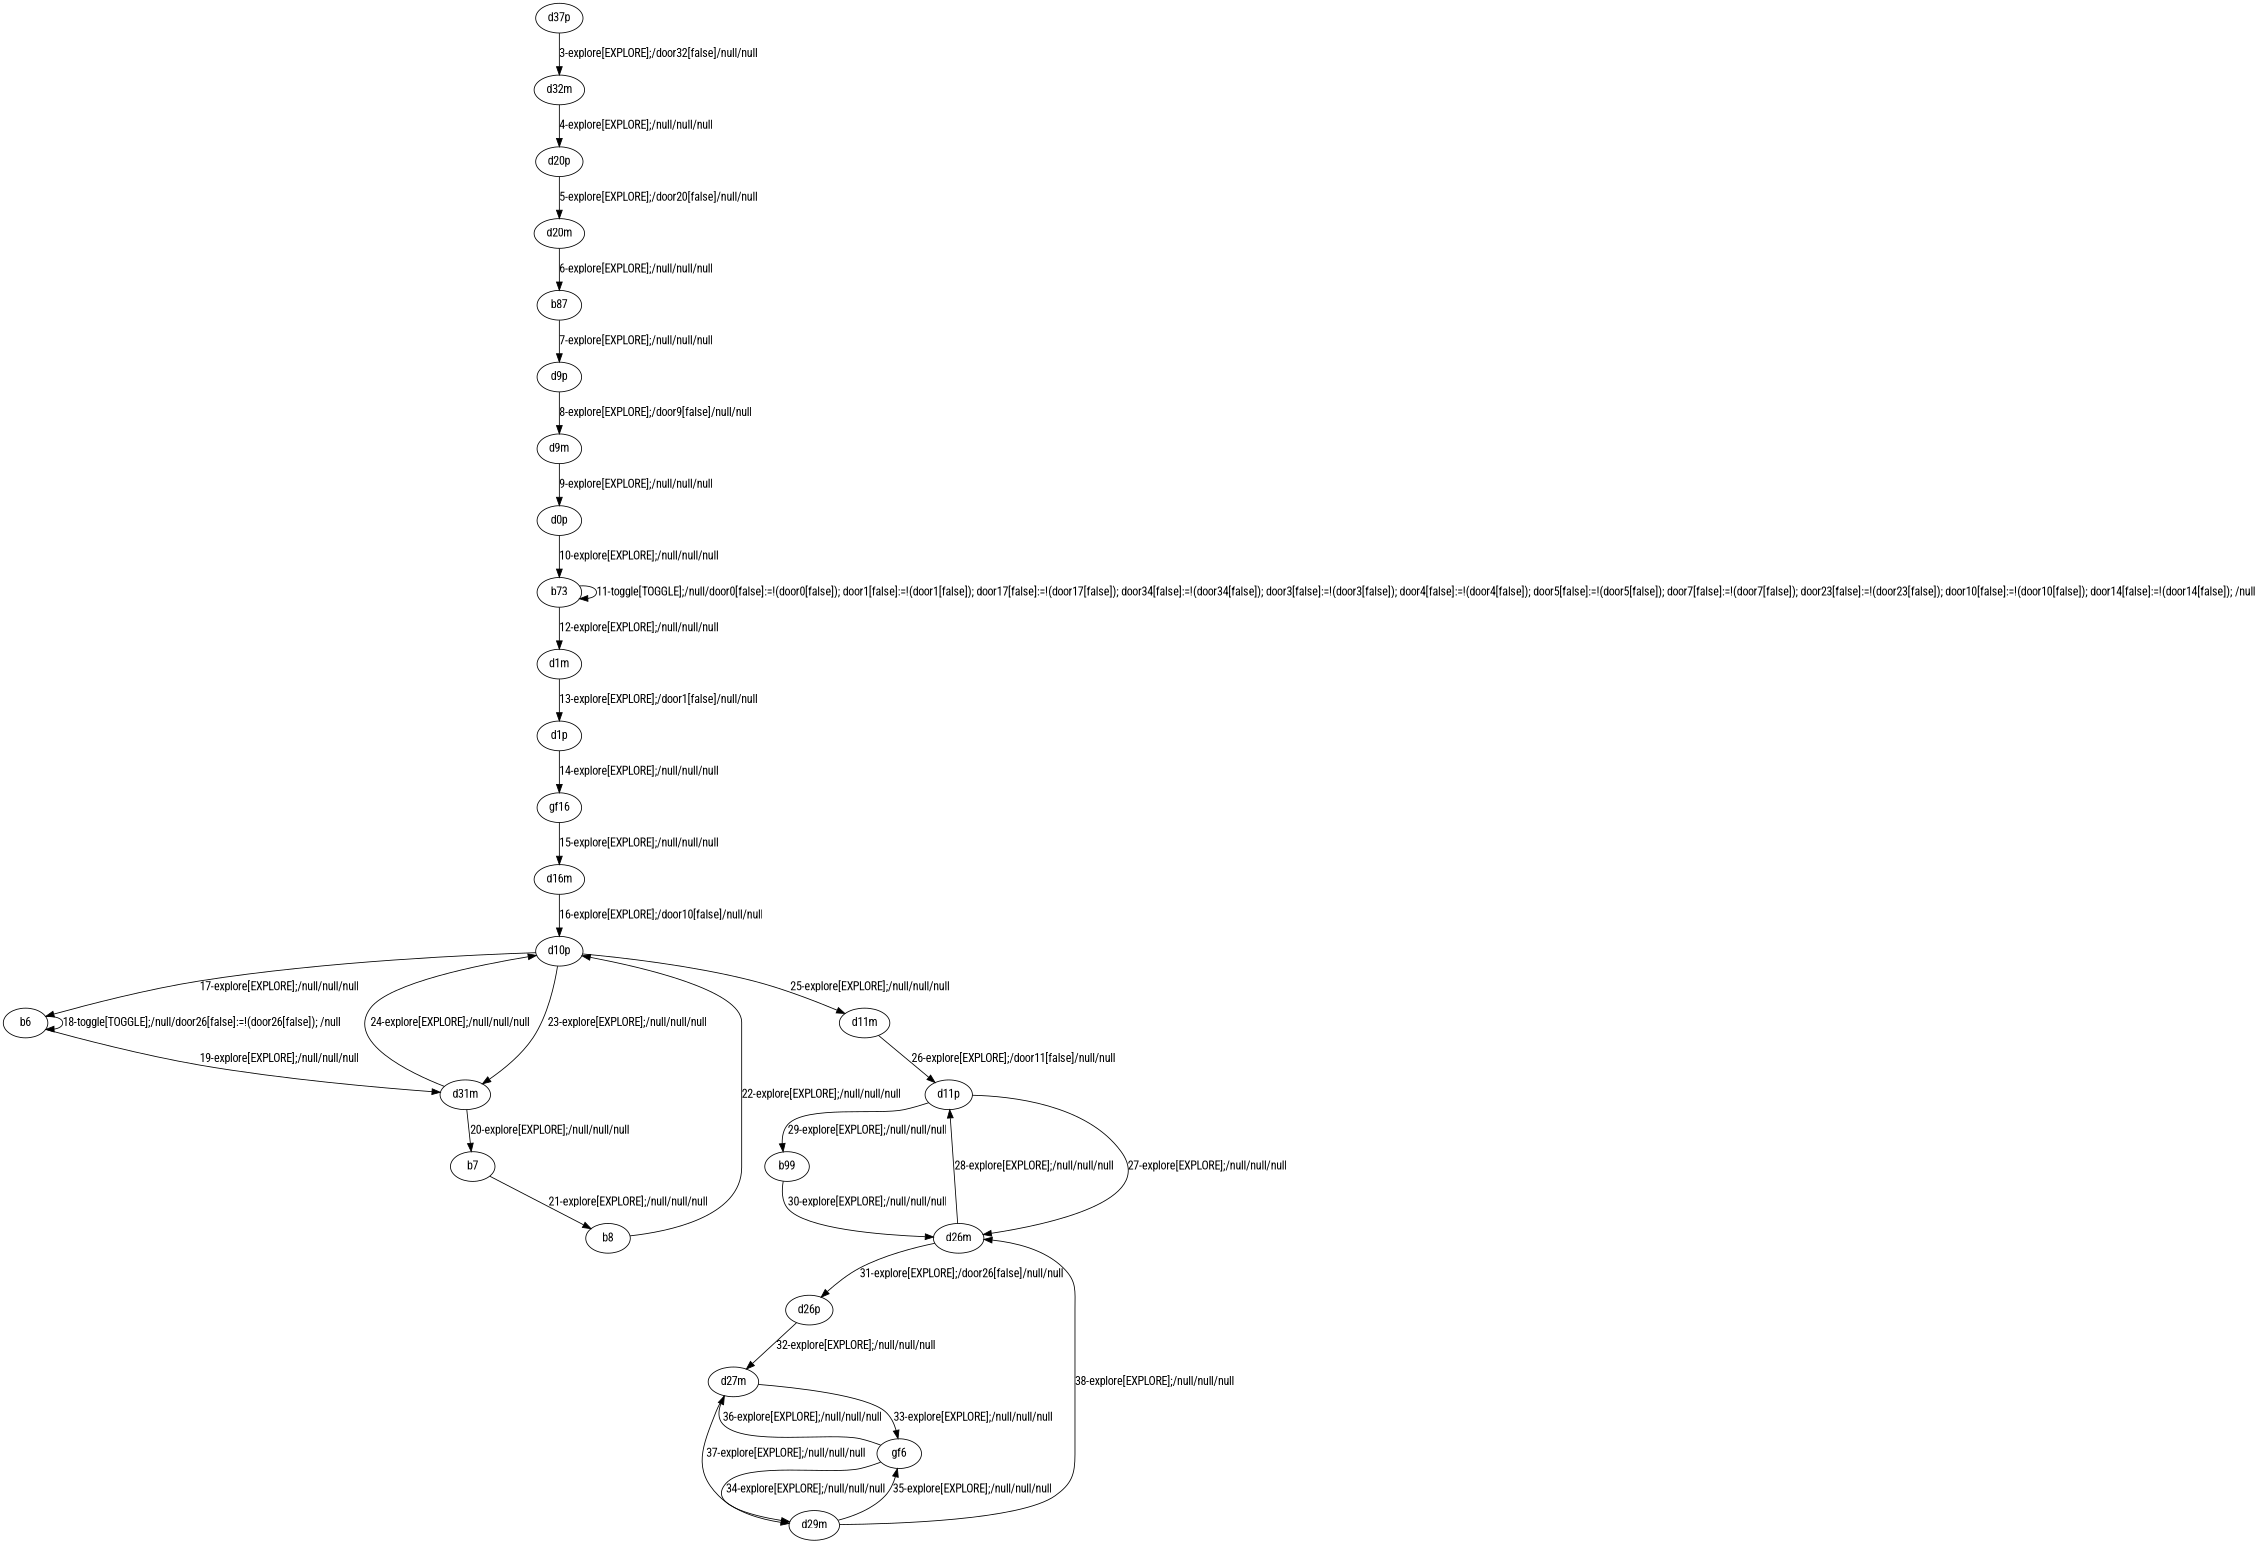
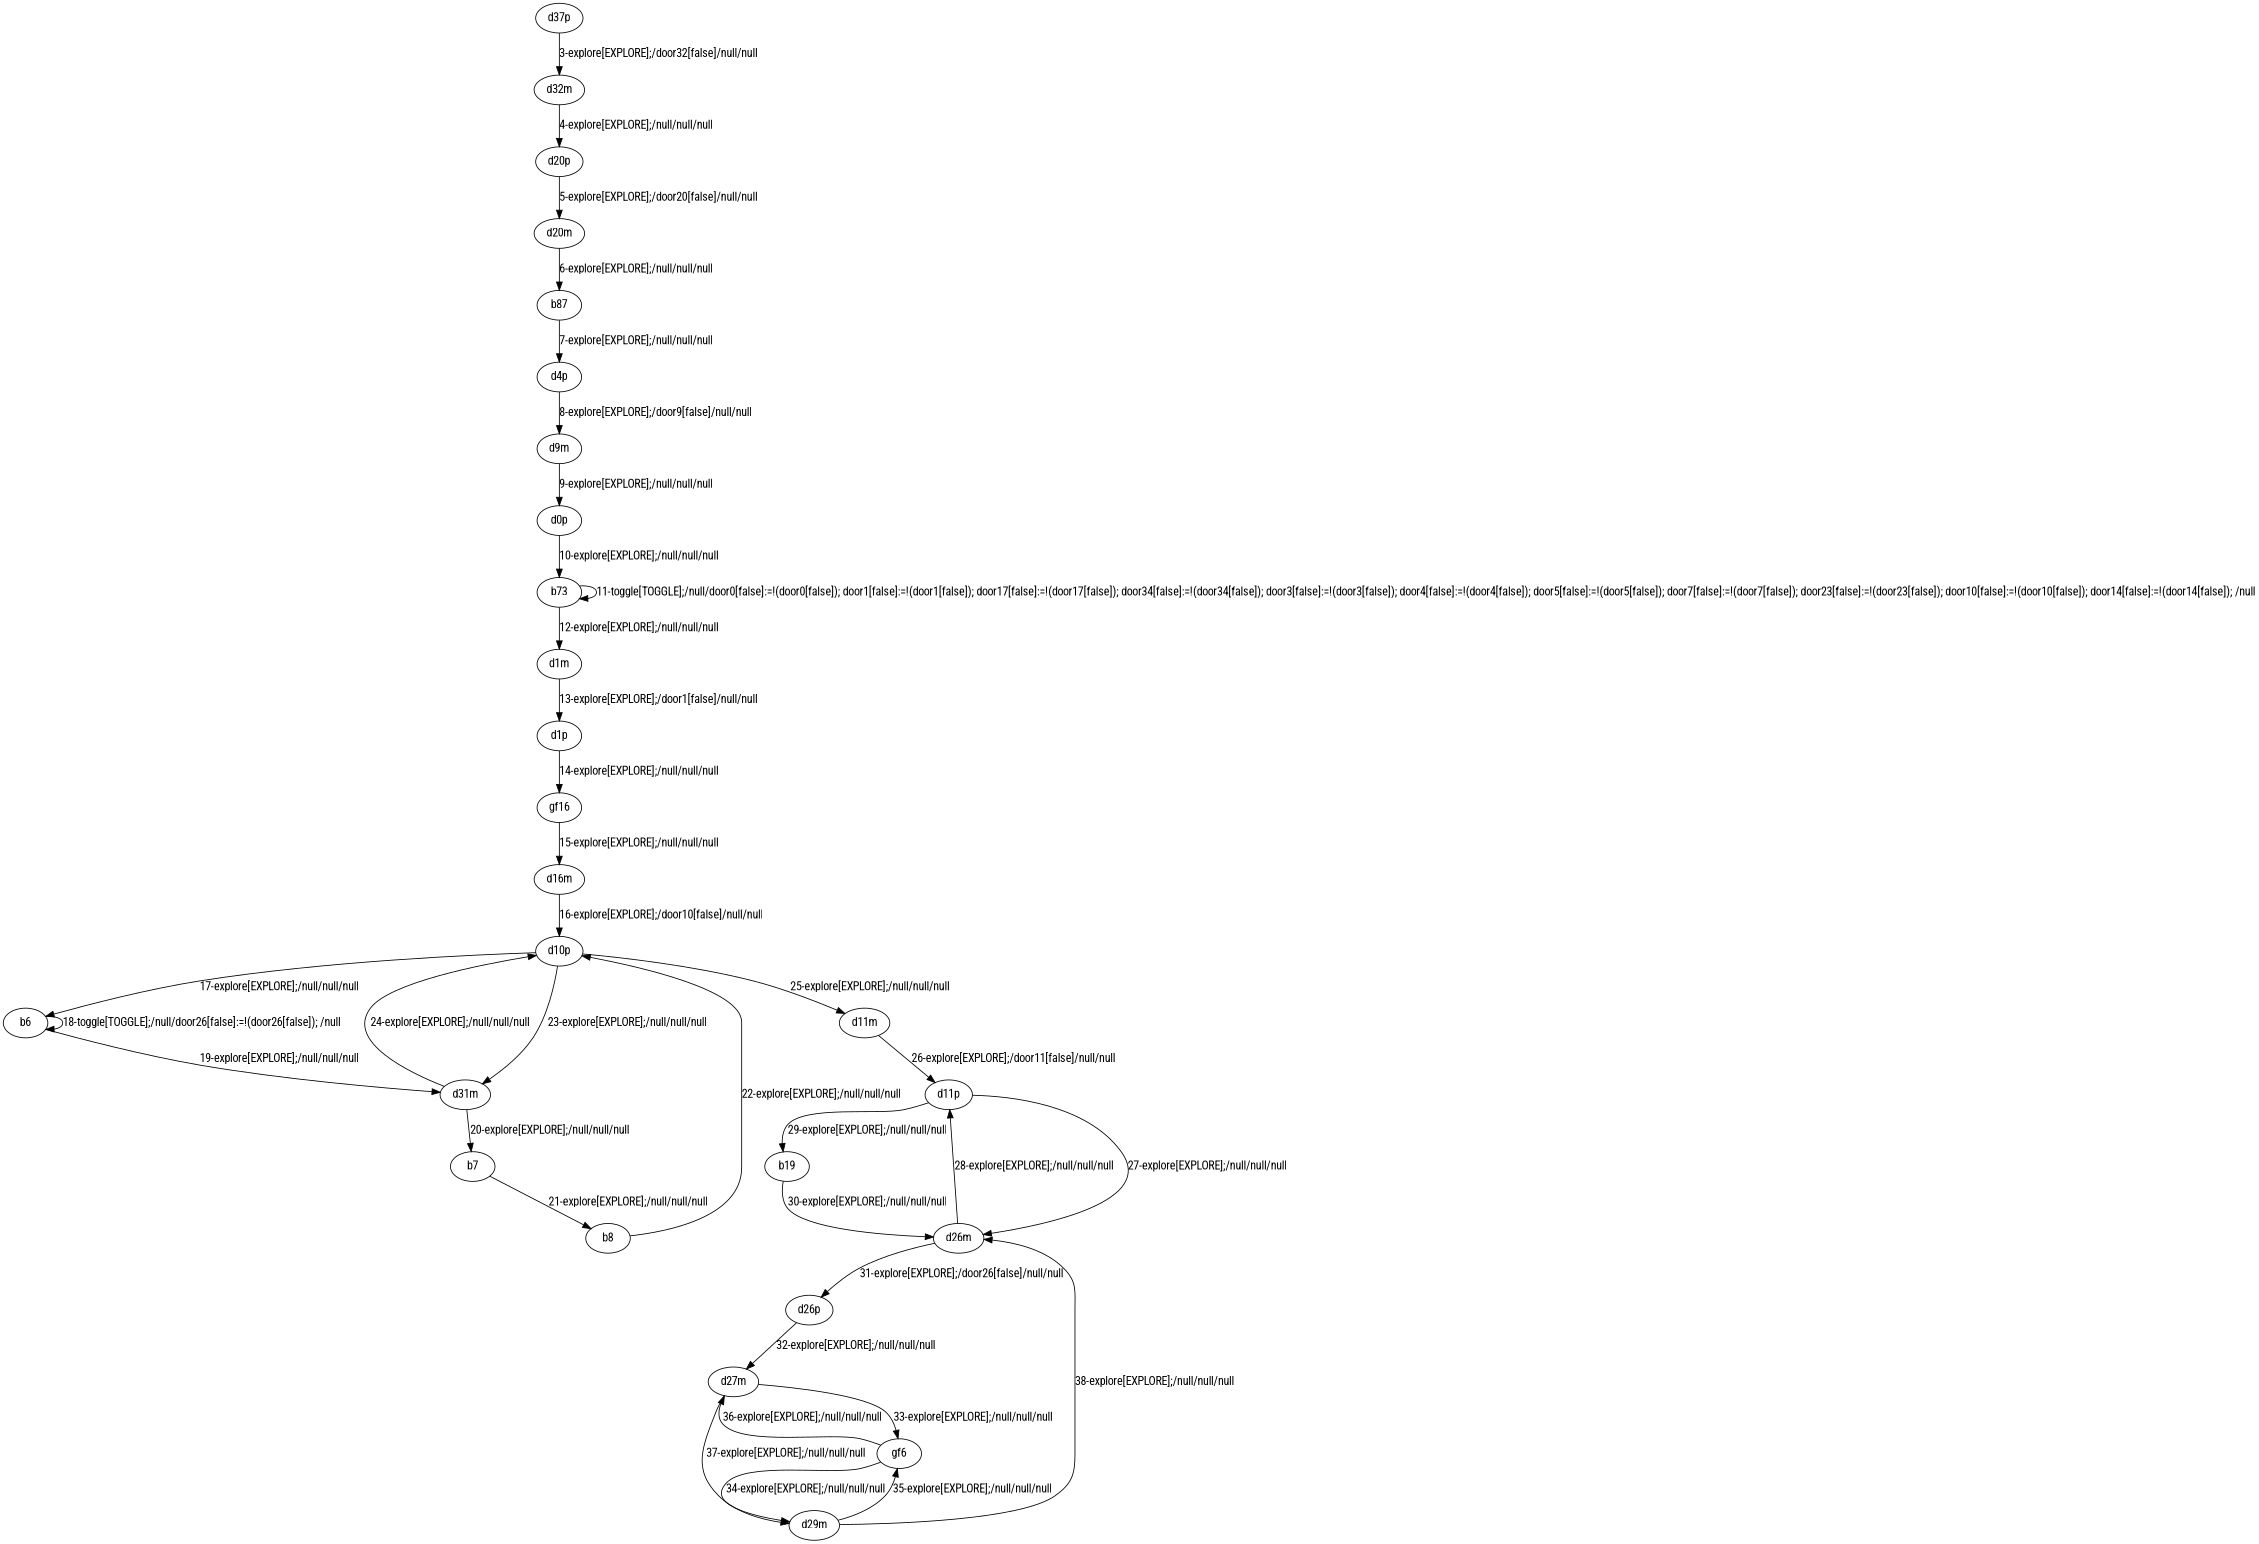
(559, 377) -> (559, 377)
(787, 1167) -> (787, 1167)
